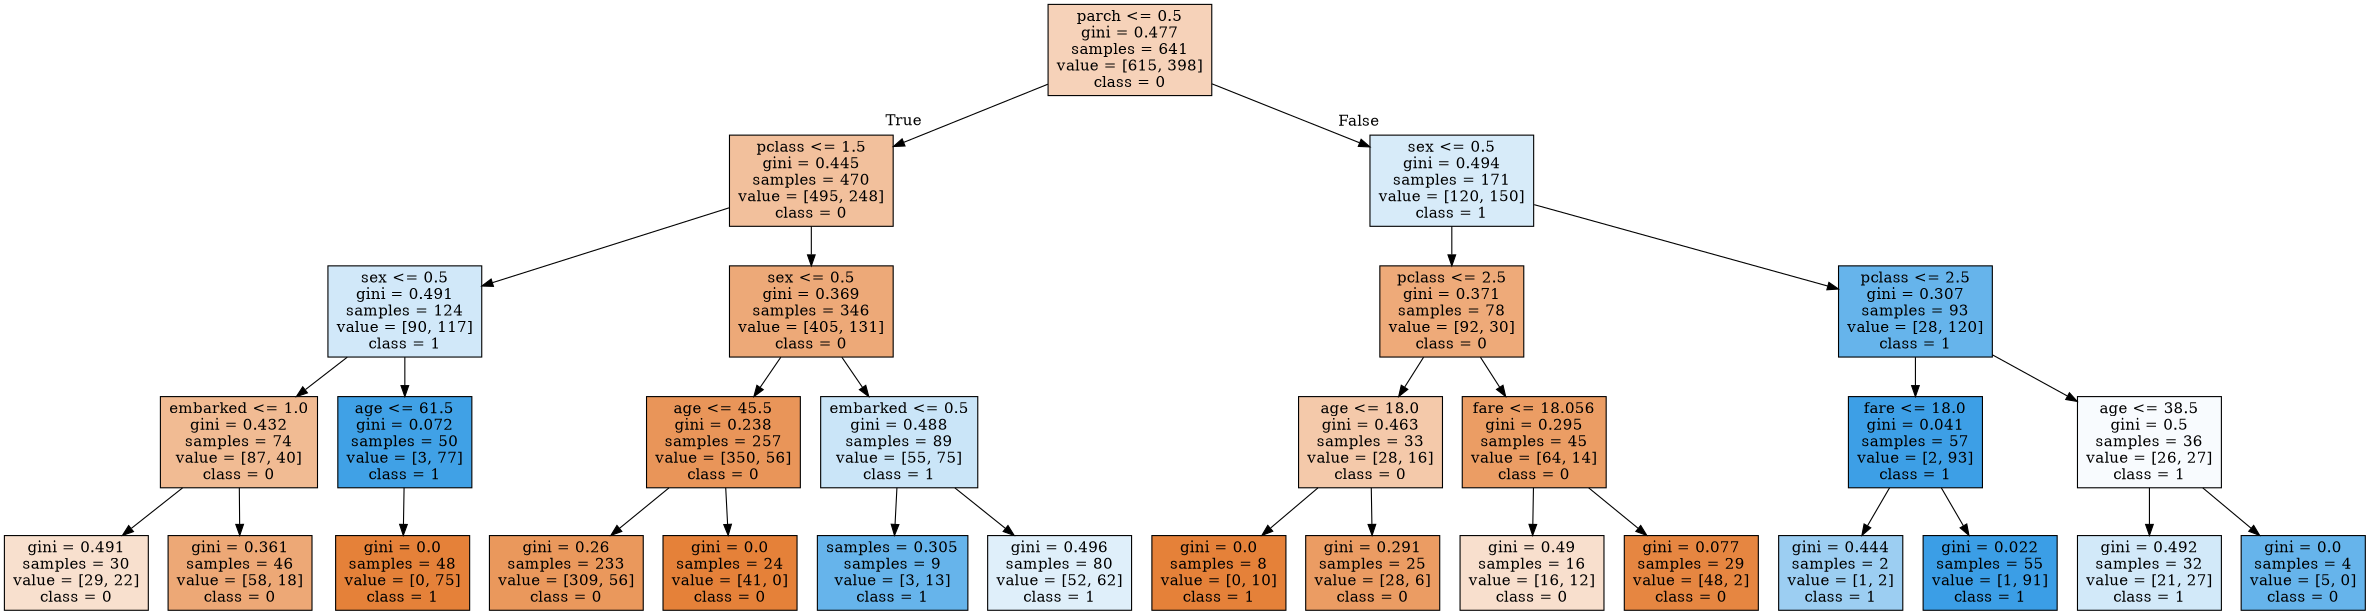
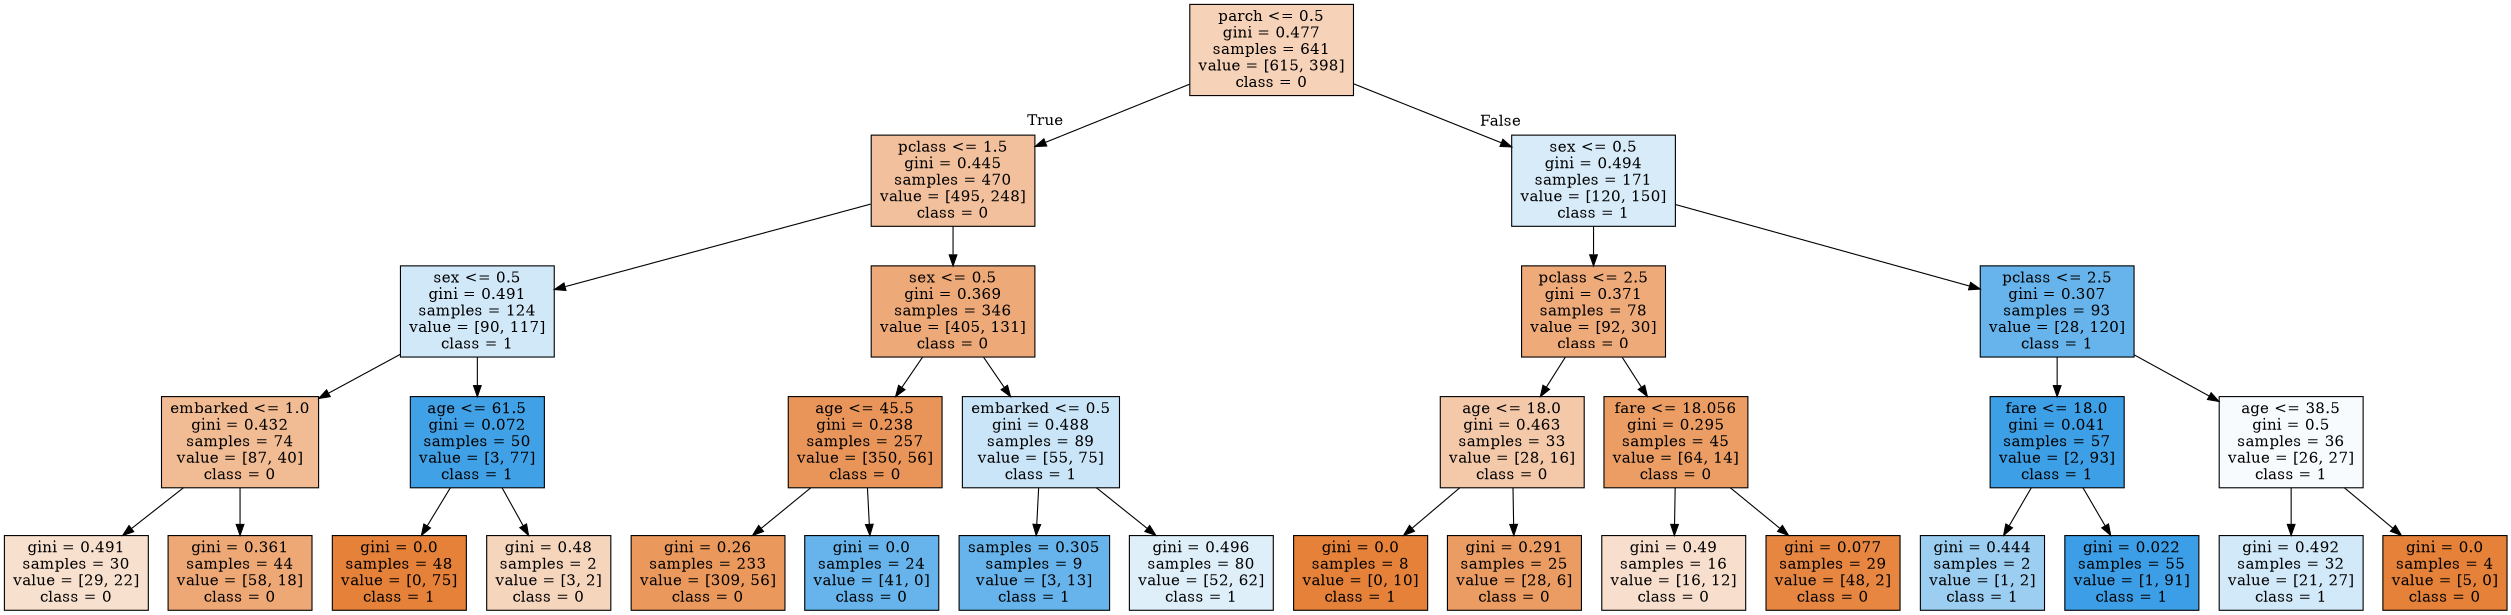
(240, 573) -> (240, 573)
none -> (549, 573)
(730, 573) -> (872, 573)
(2303, 573) -> (2445, 573)
